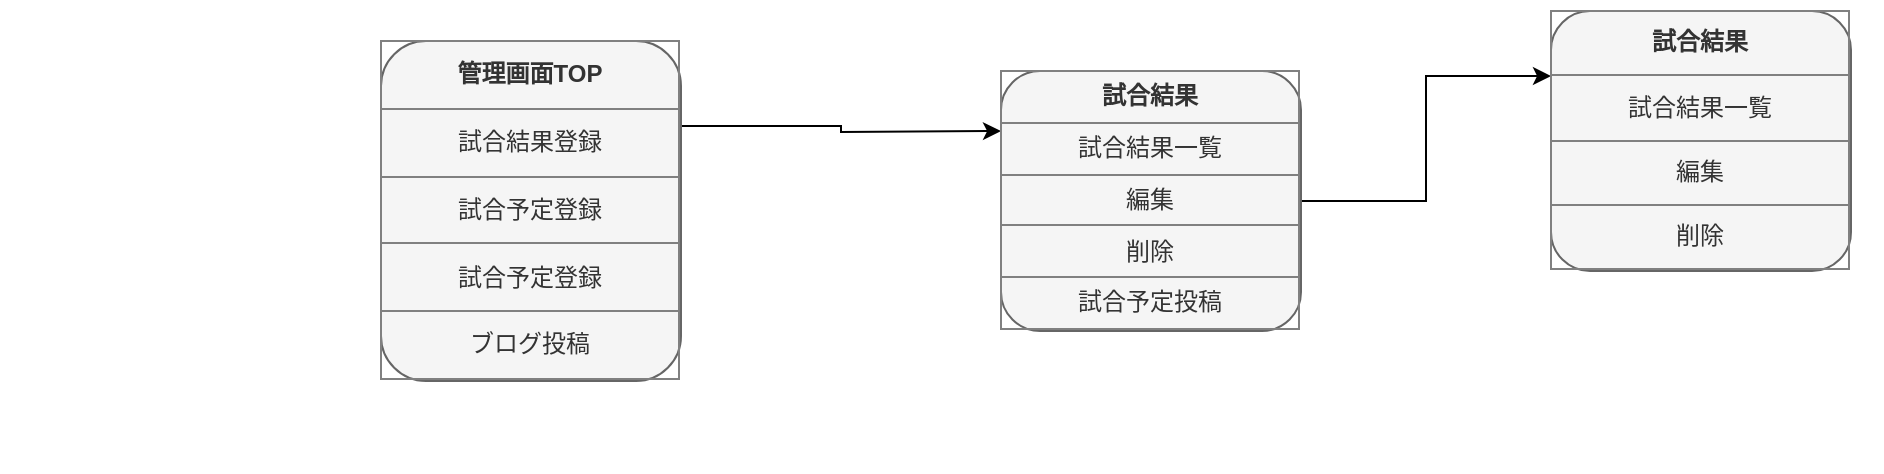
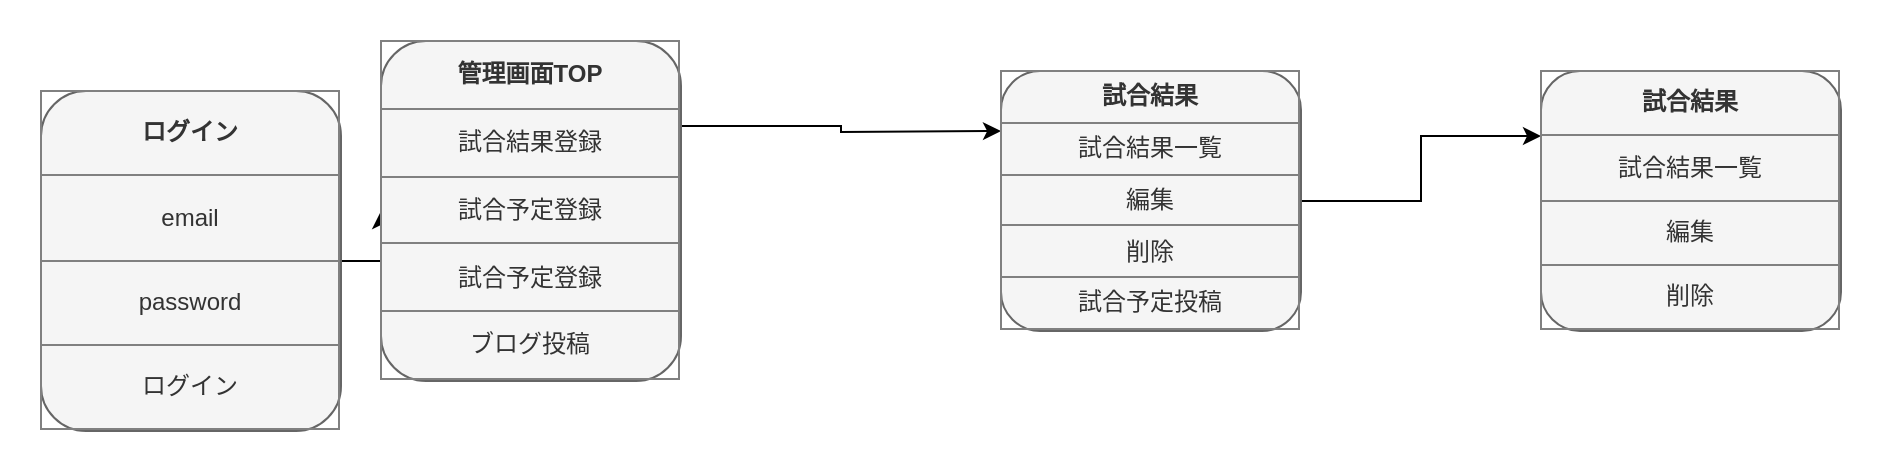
(1701, 141) -> (1691, 201)
none -> (191, 261)
none -> (362, 261)
